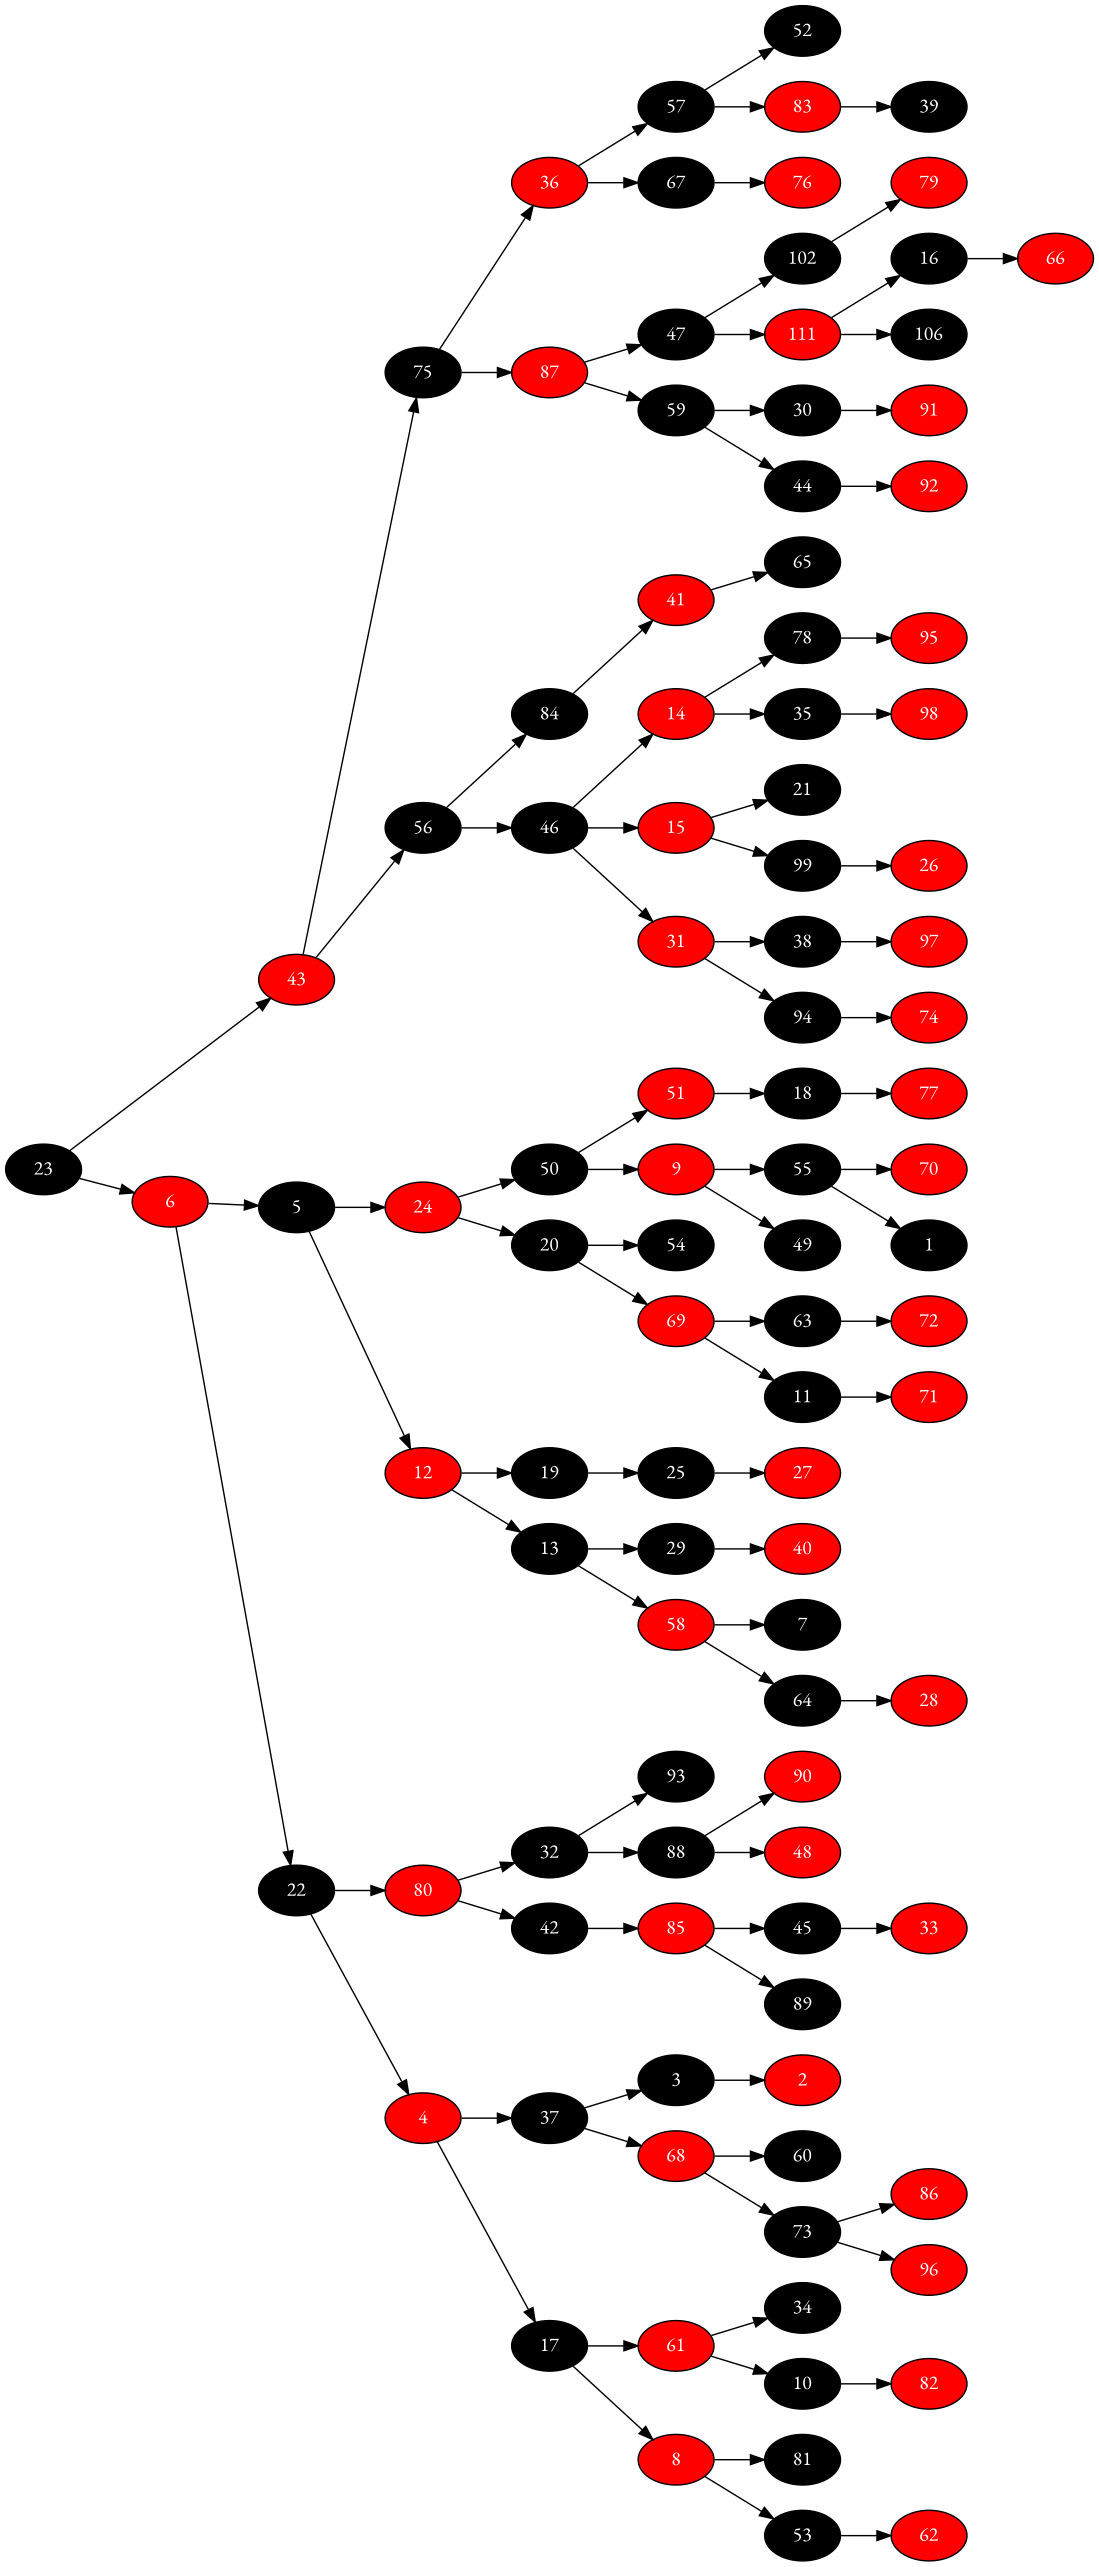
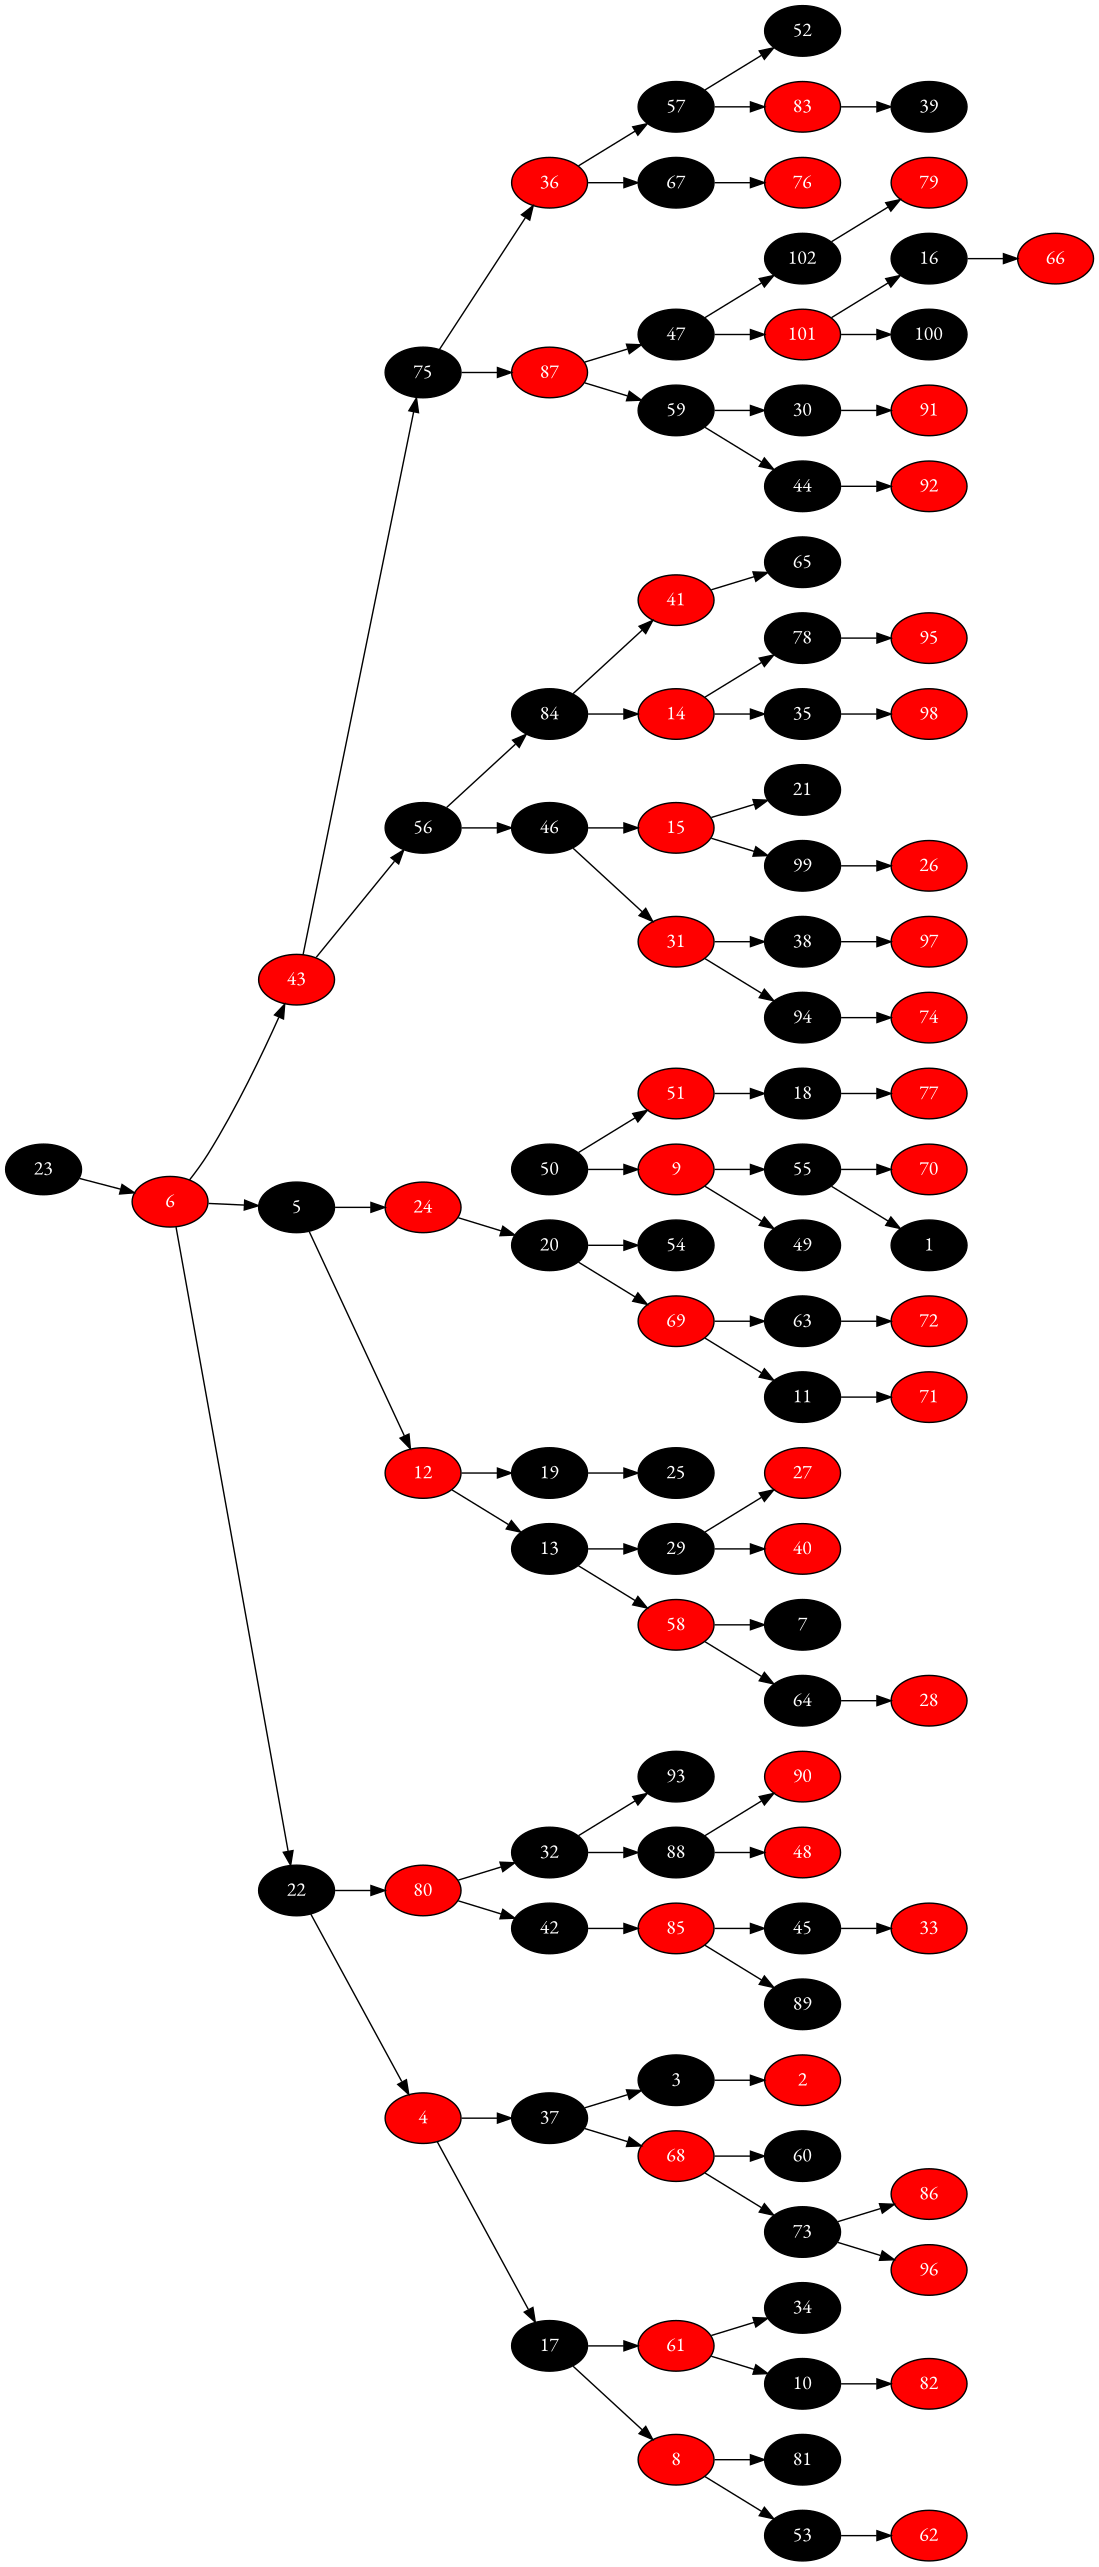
(803, 335) -> (803, 335)
(929, 335) -> (929, 335)
(608, 776) -> (606, 714)
(164, 1079) -> (238, 1101)
(480, 1190) -> none
(732, 1473) -> (733, 1515)
